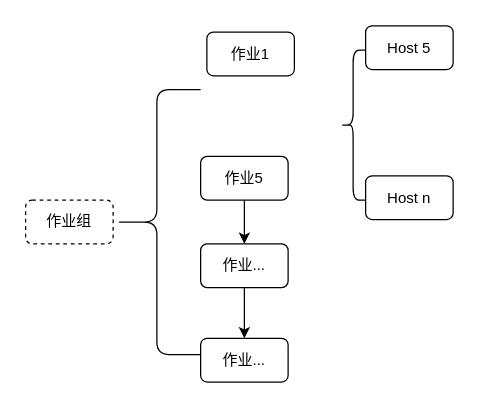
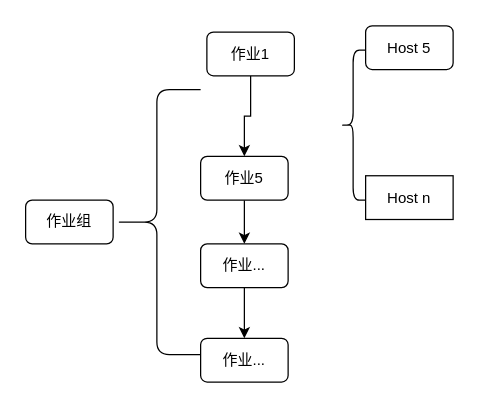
none -> (251, 115)
(409, 198) -> (409, 198)
(69, 222) -> (69, 222)
